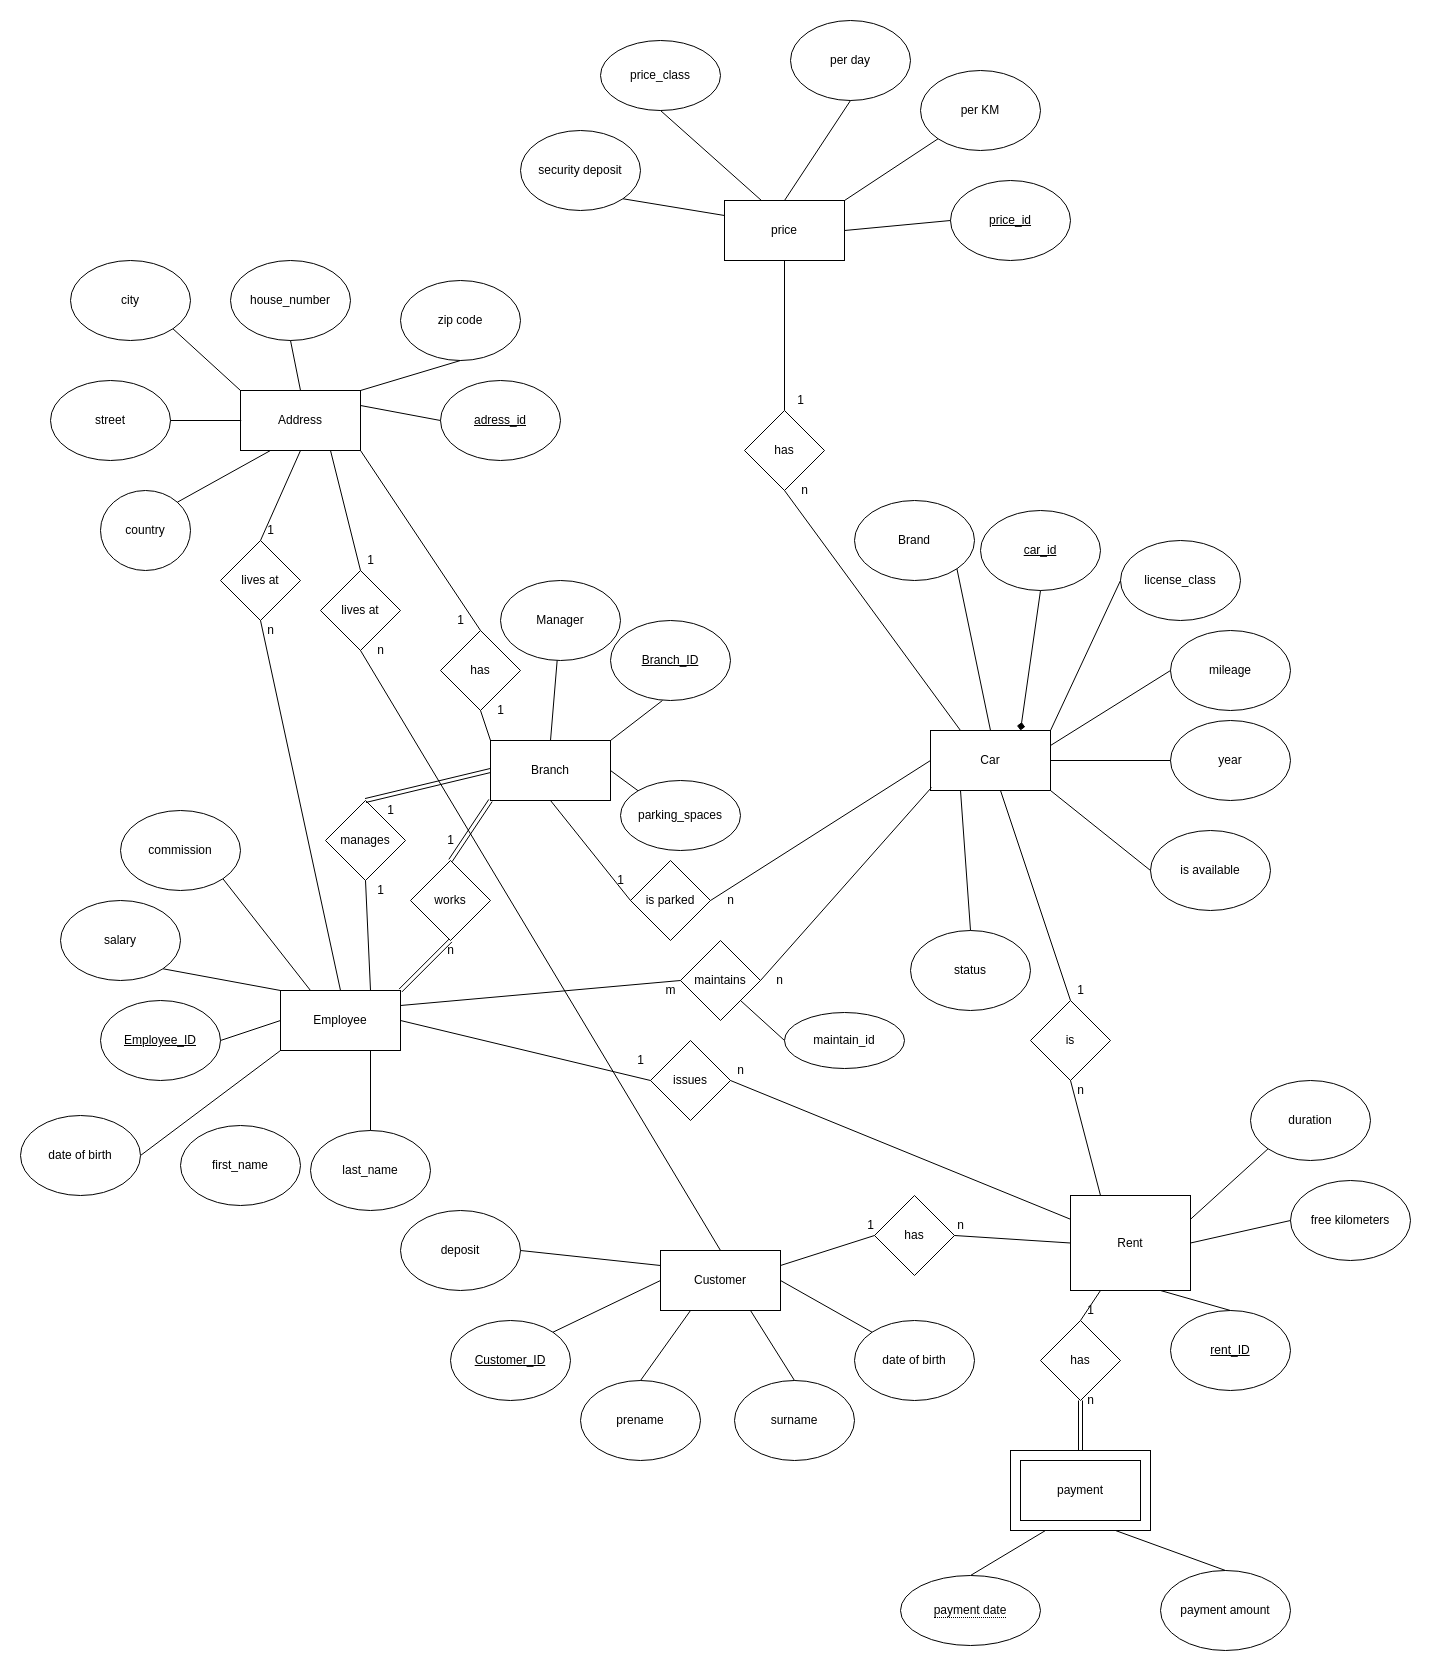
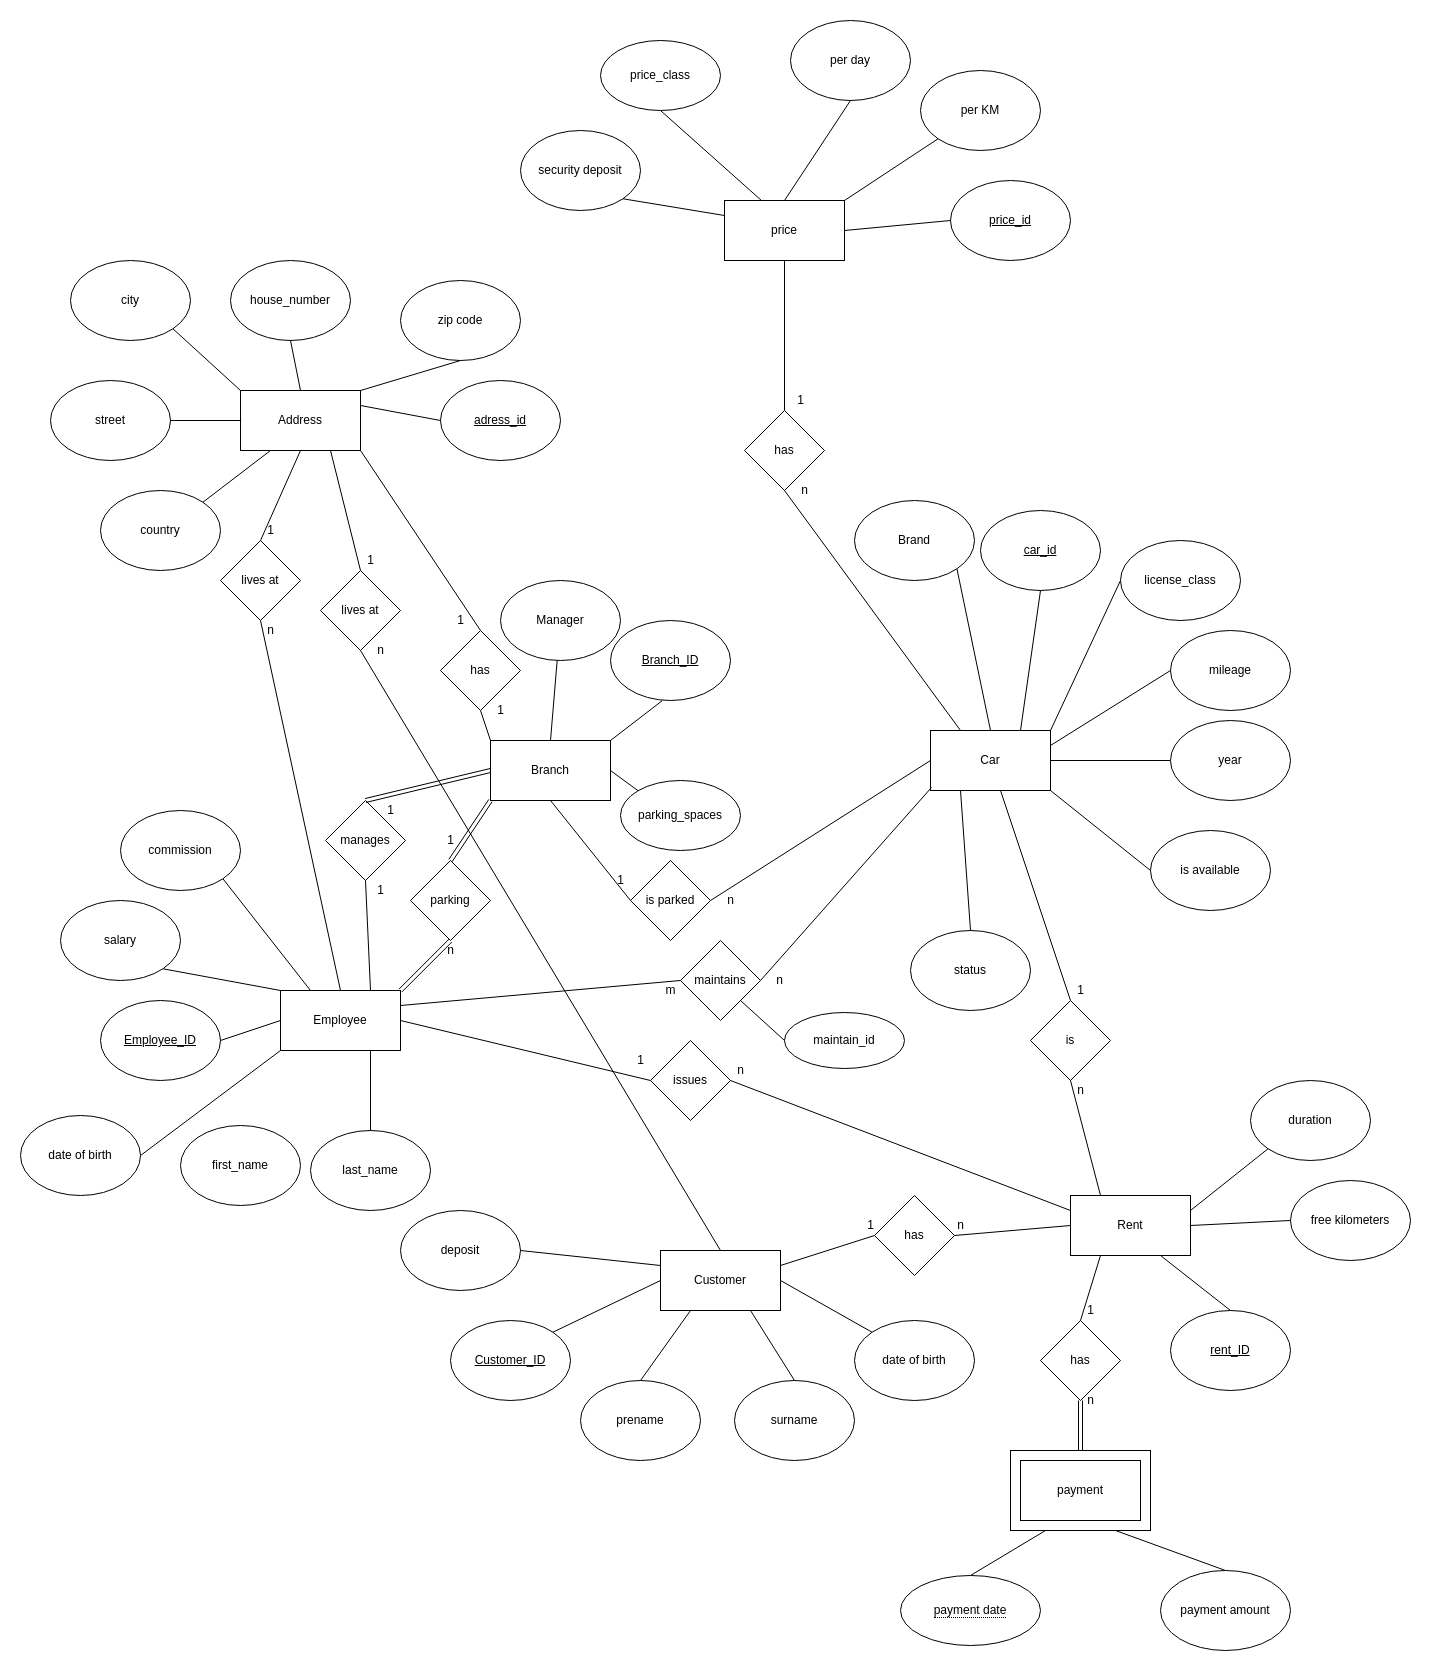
(146, 531) -> (161, 531)
(1022, 722) -> (1021, 726)
(451, 901) -> (451, 901)
(1131, 1243) -> (1131, 1226)
